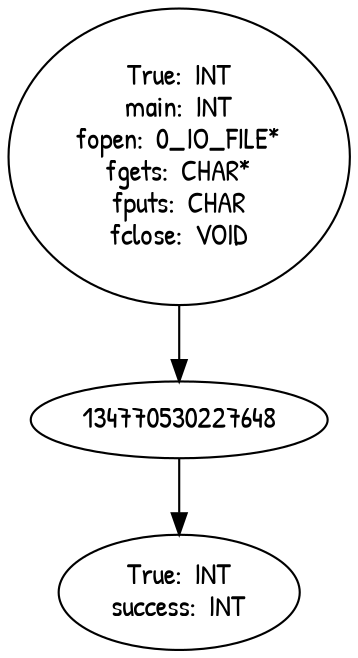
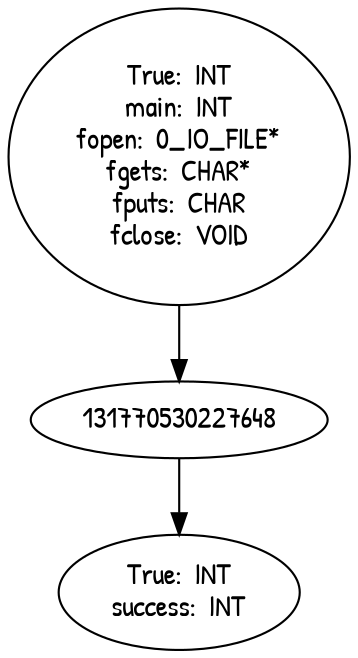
(179, 420) -> (179, 420)
